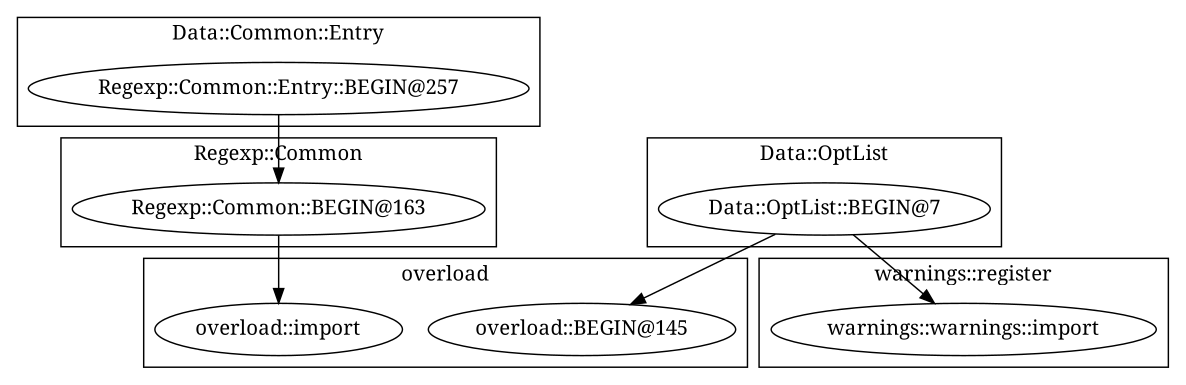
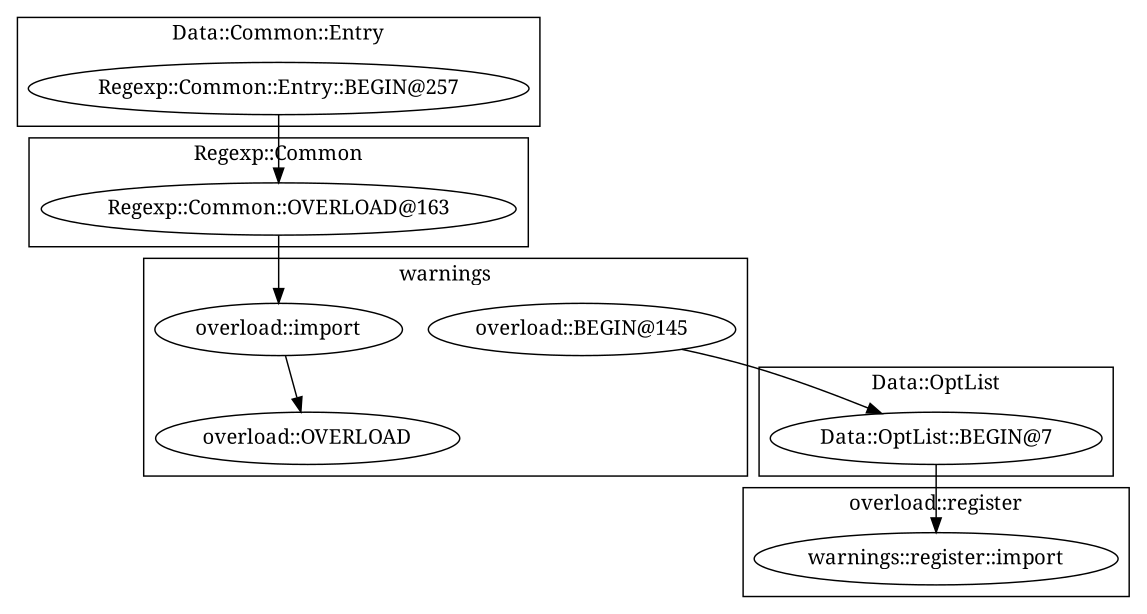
(279, 209) -> (279, 209)
(706, 268) -> (786, 377)
(446, 275) -> (446, 275)
(964, 275) -> (936, 504)
(964, 329) -> (936, 559)
none -> (308, 438)
